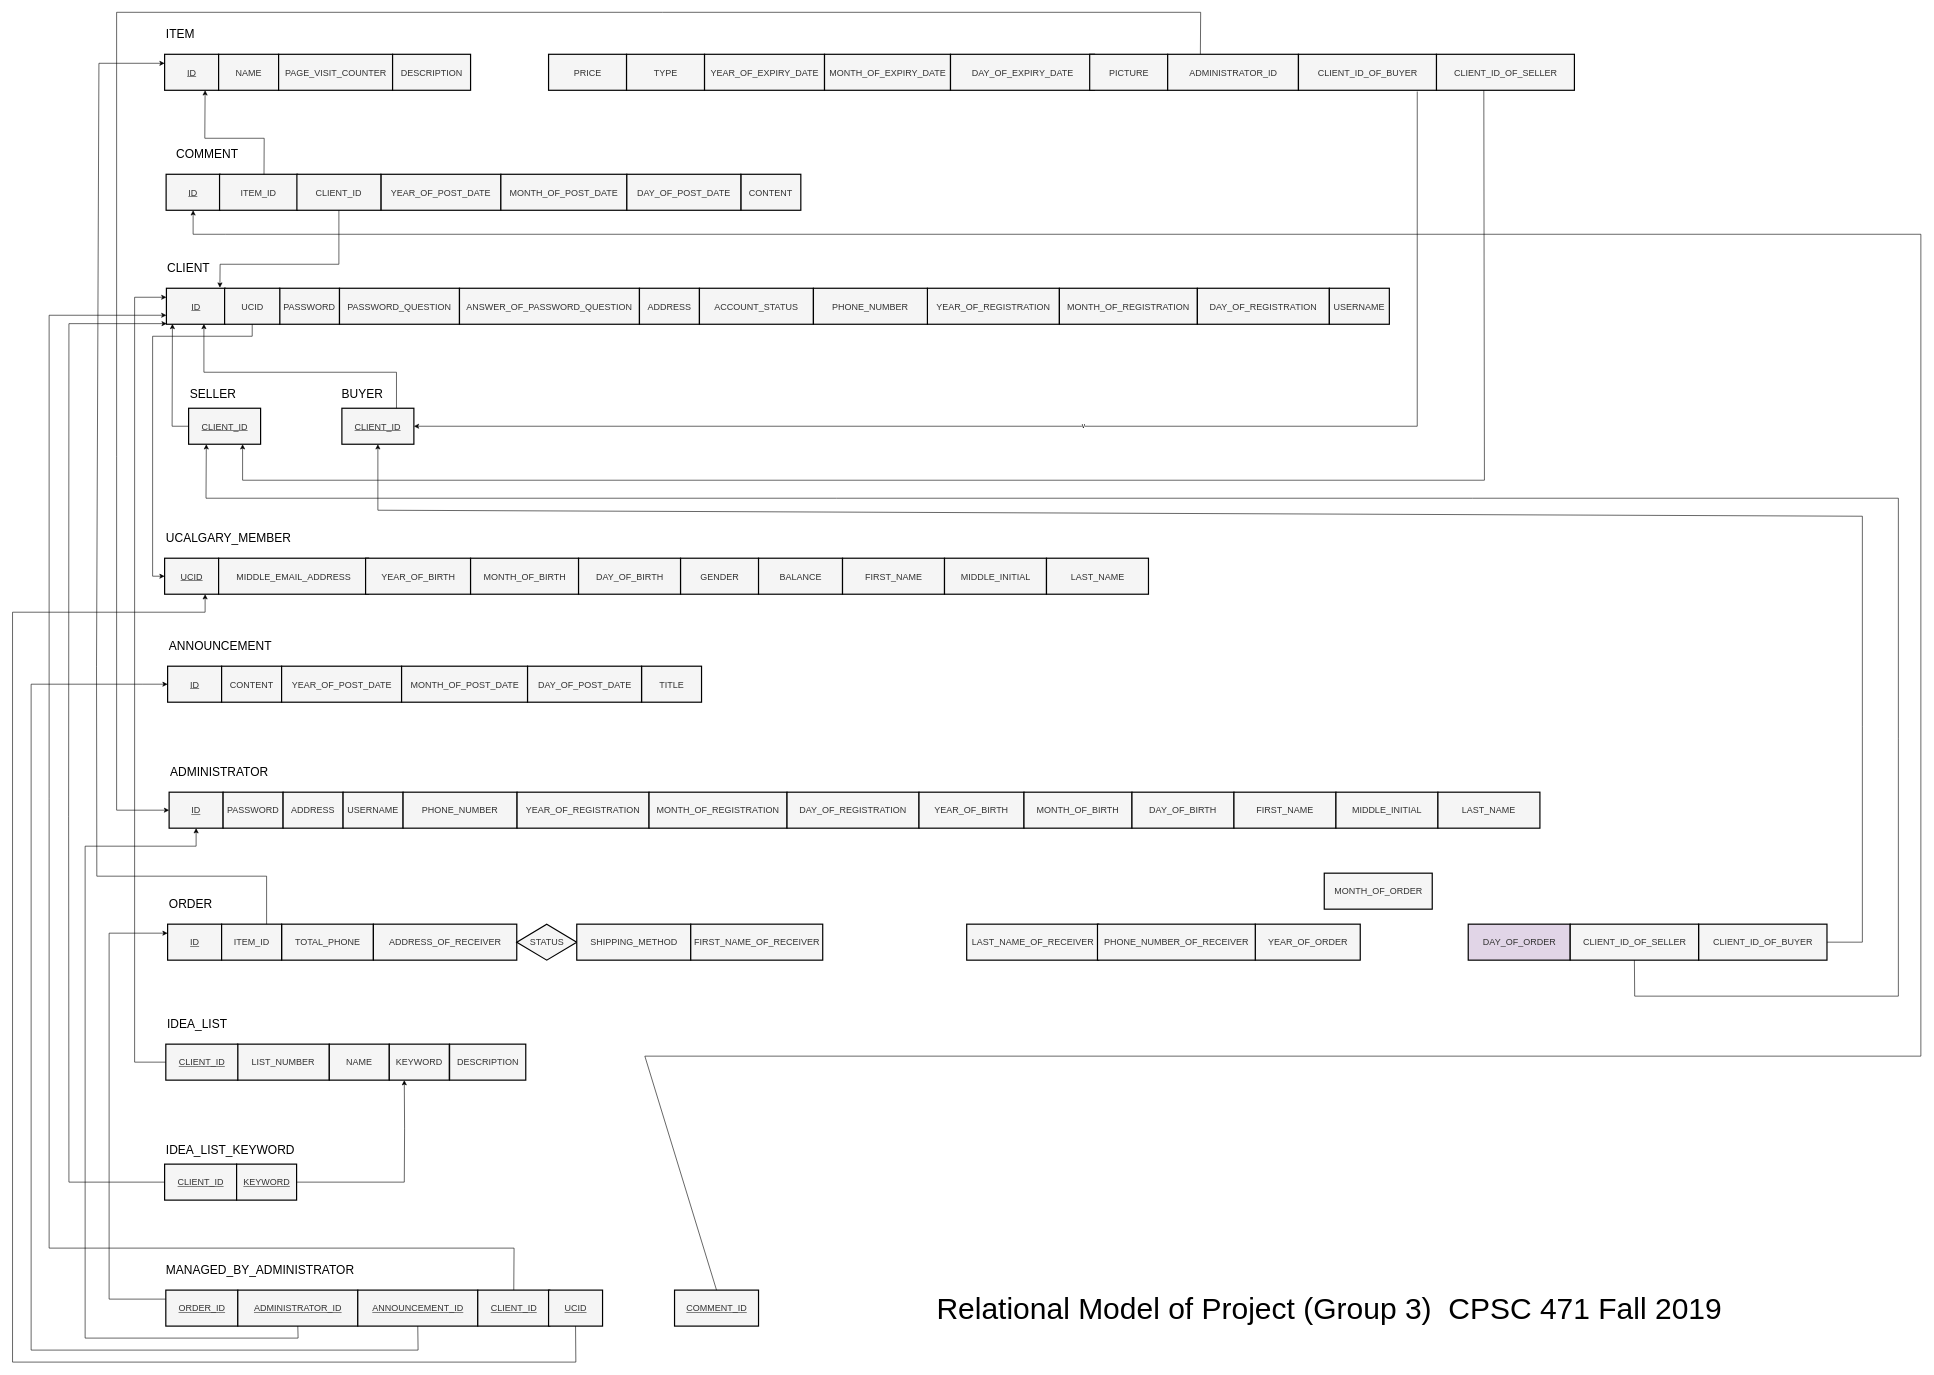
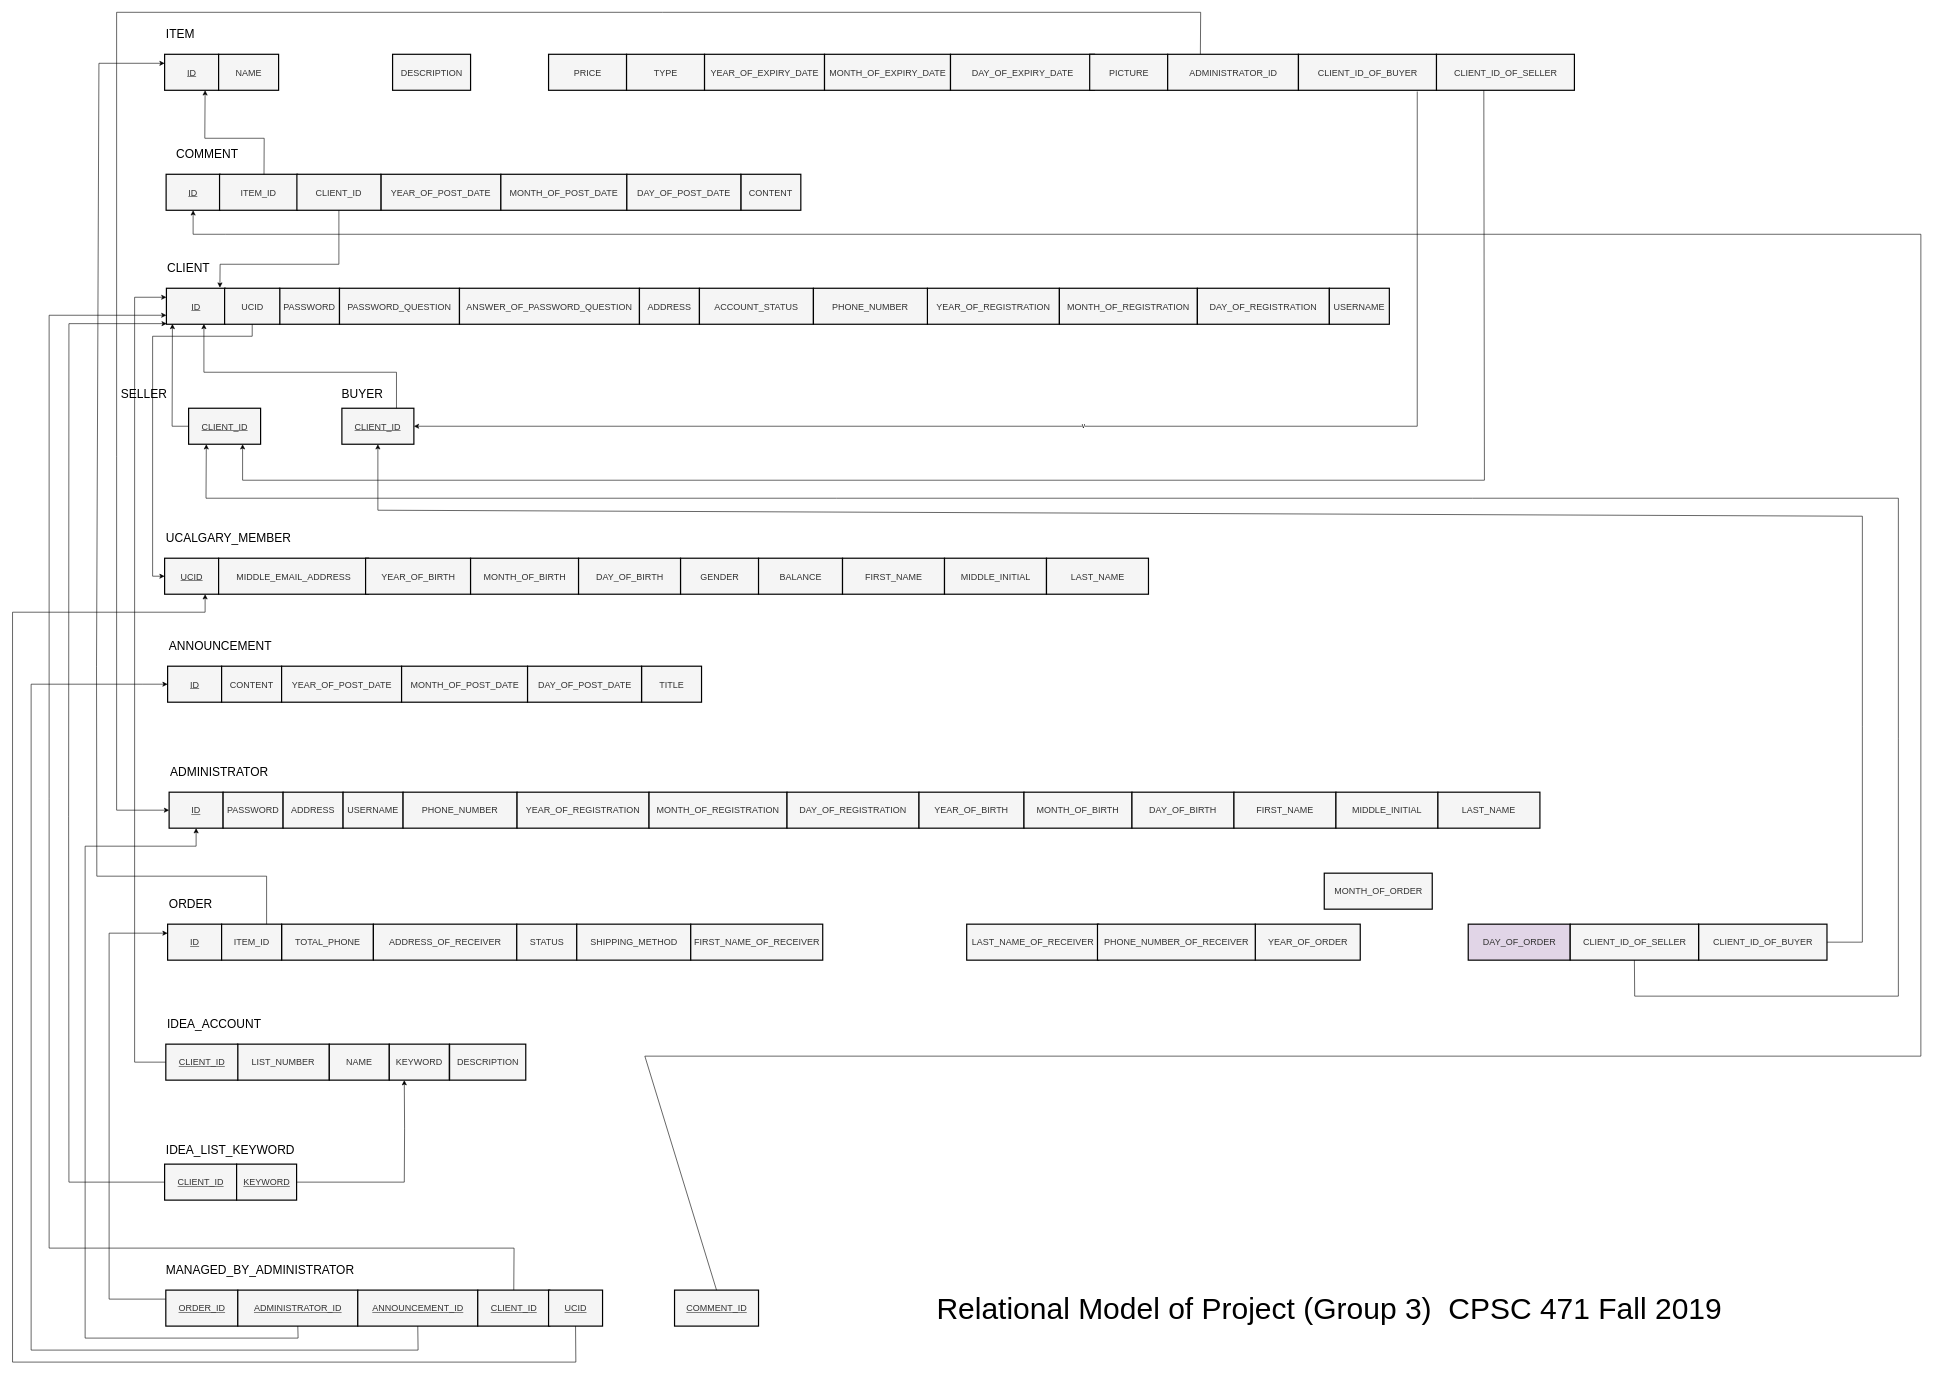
(335, 72) -> none
(216, 393) -> (147, 393)
(547, 942) -> (547, 942)
(185, 1023) -> (191, 1023)
